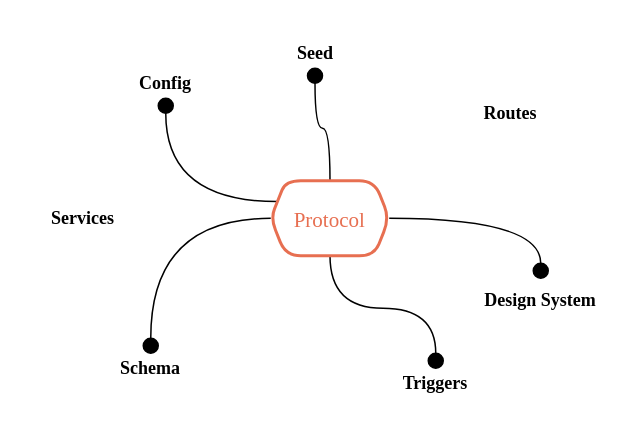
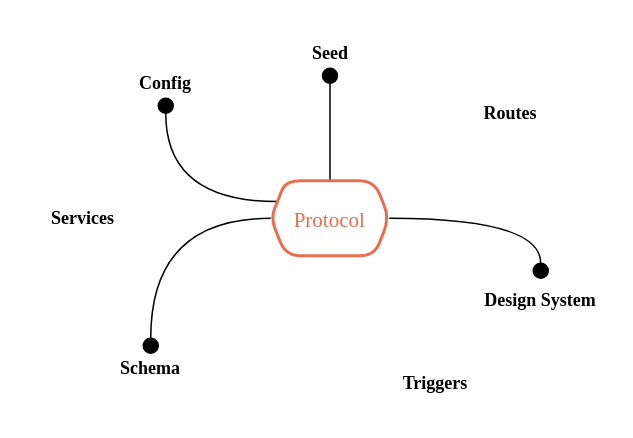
(315, 53) -> (330, 53)
(380, 308) -> none
